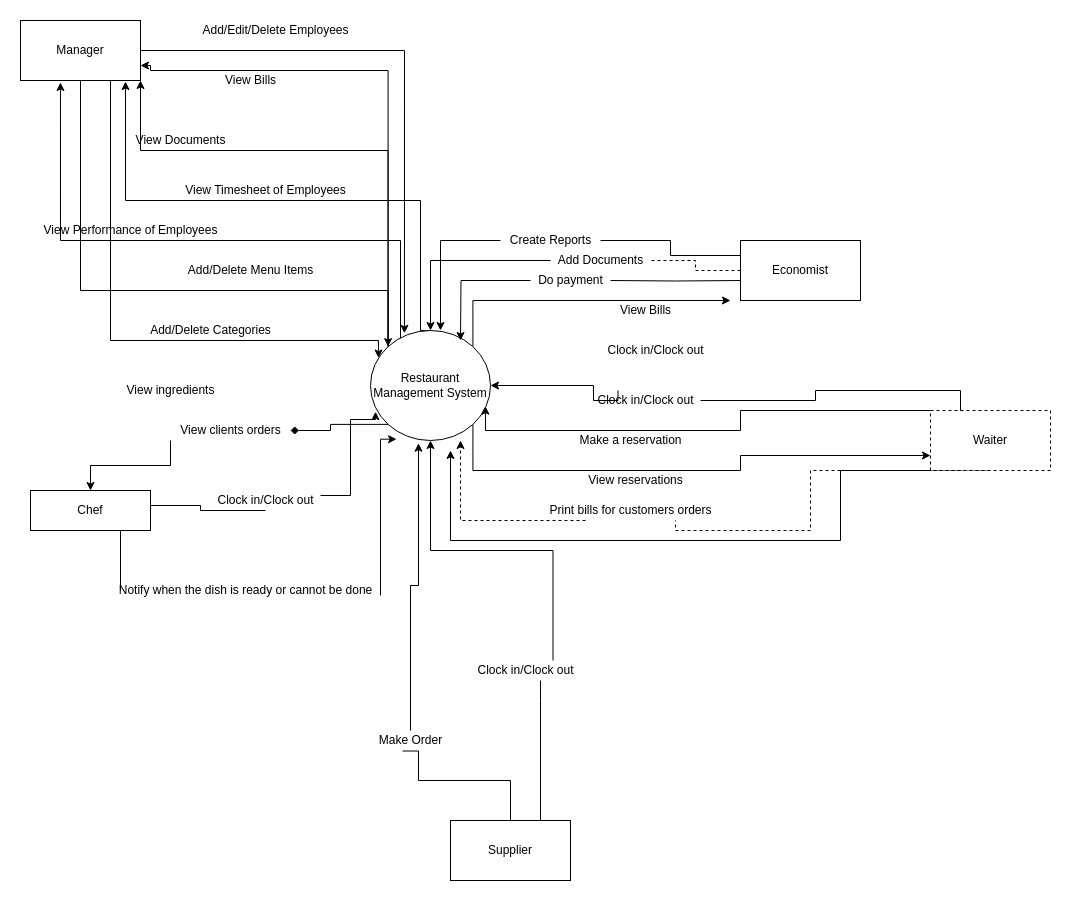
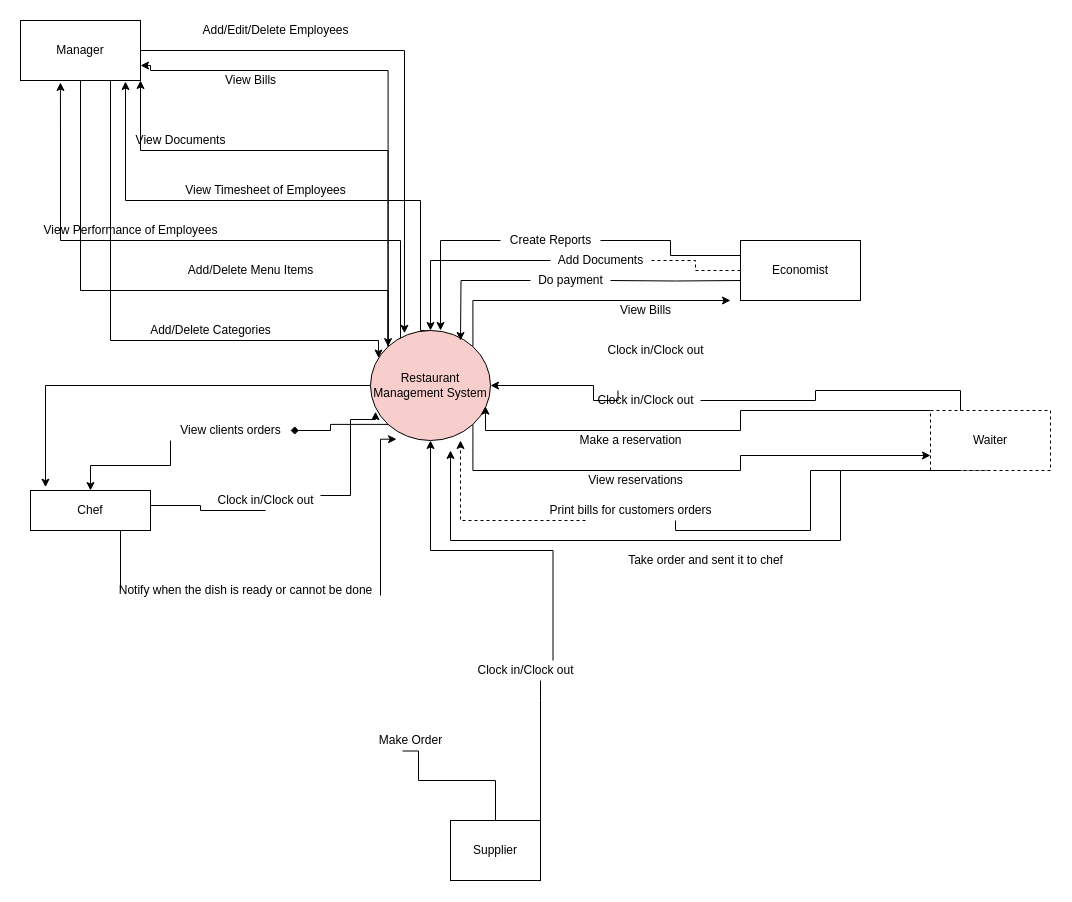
none -> (161, 386)
(431, 386) -> (431, 386)
(171, 391) -> none
(783, 531) -> (783, 531)
none -> (706, 561)
(411, 587) -> none
(511, 851) -> (496, 851)
